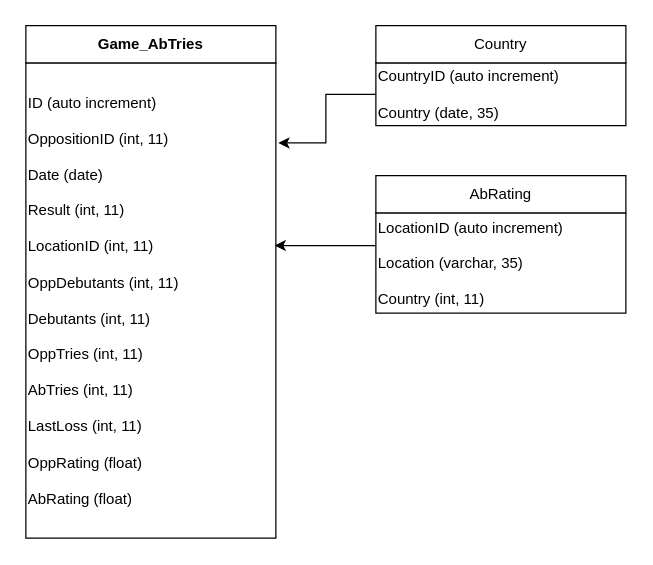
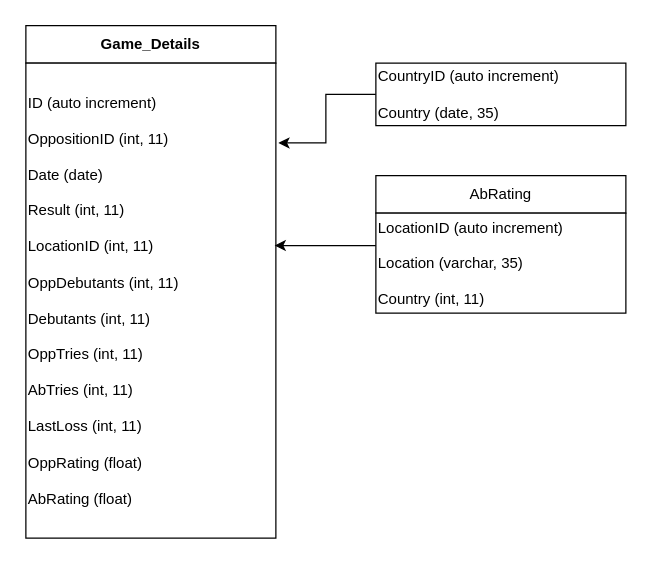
(151, 44) -> (151, 44)
(501, 44) -> none
